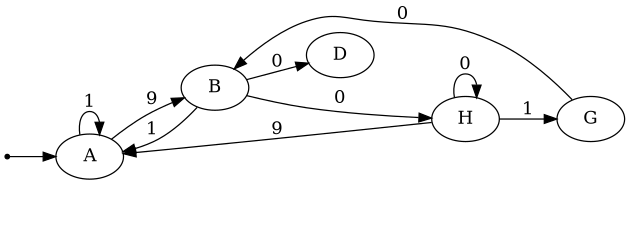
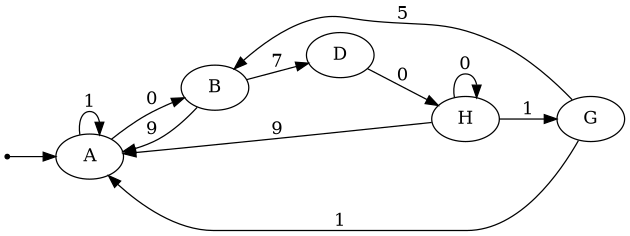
(403, 14) -> (403, 14)
(278, 62) -> (278, 62)
(152, 100) -> (152, 100)
(332, 111) -> (397, 84)
(152, 130) -> (152, 130)
none -> (361, 231)
